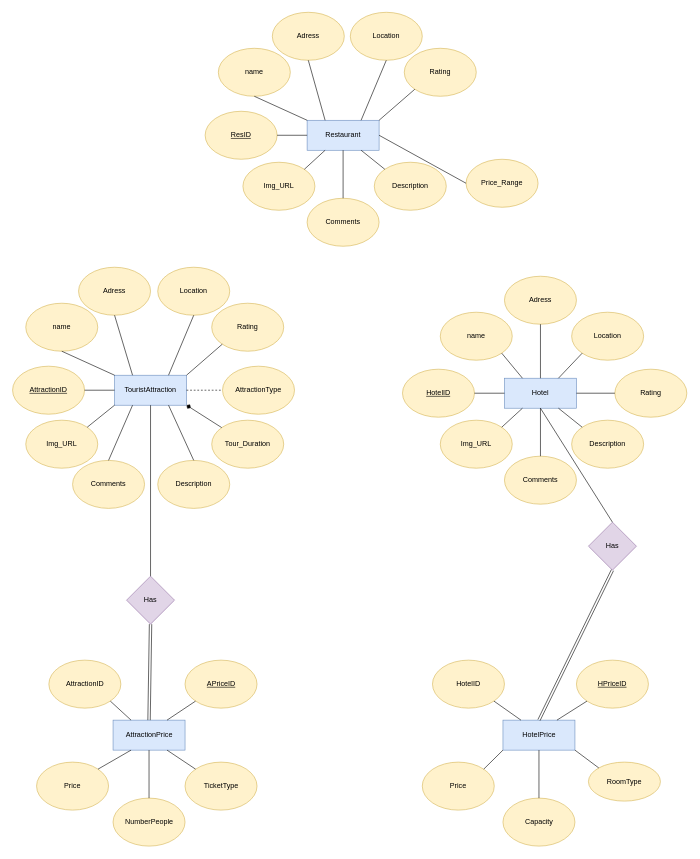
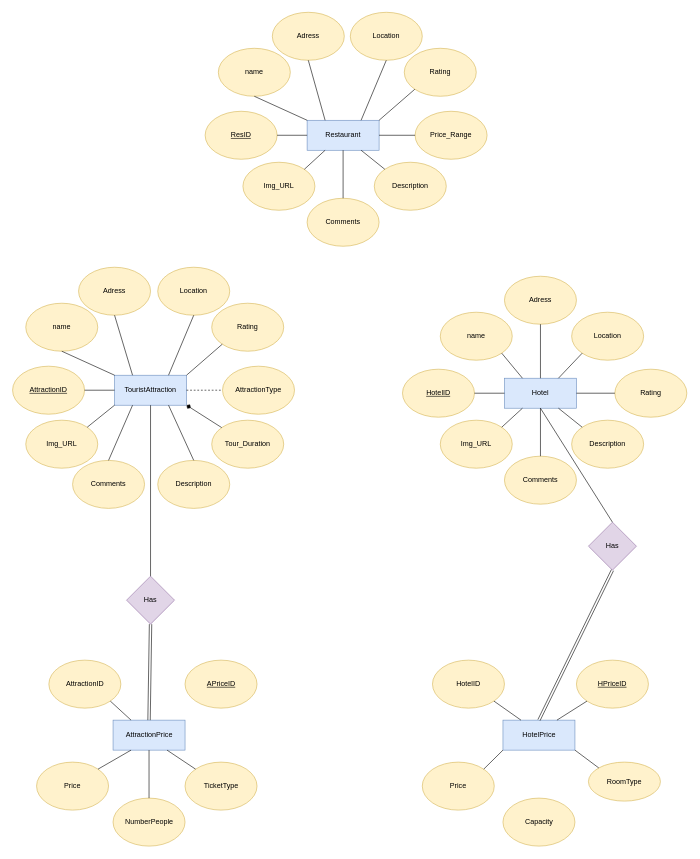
(502, 183) -> (451, 135)
(181, 711) -> none
(539, 774) -> none
